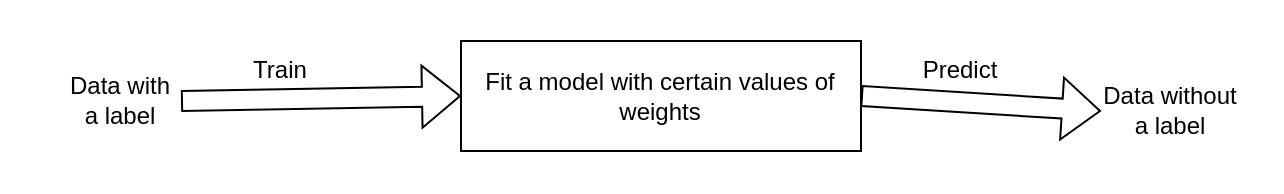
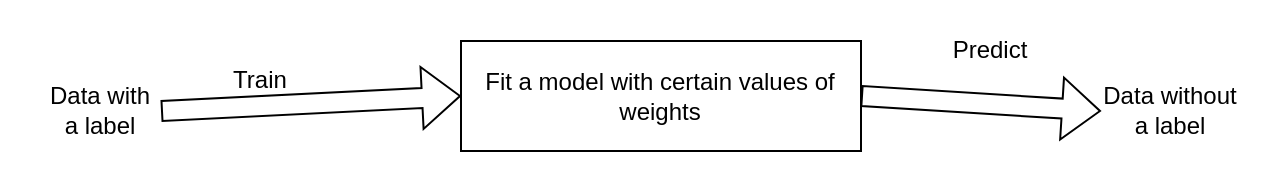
(281, 71) -> (261, 81)
(961, 71) -> (991, 51)
(121, 101) -> (101, 111)
